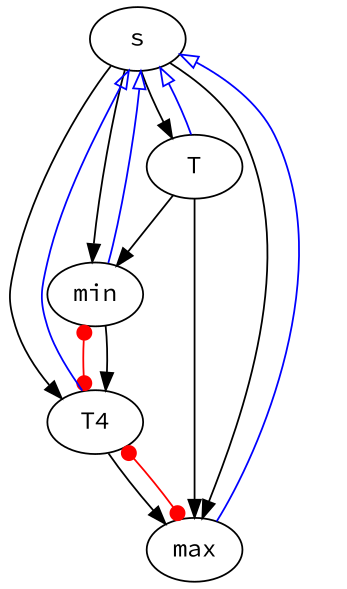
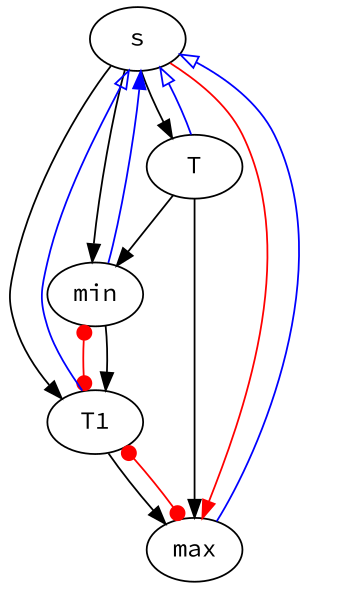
(127, 177) -> (127, 177)
(266, 269) -> (266, 269)
(95, 422) -> (95, 422)
